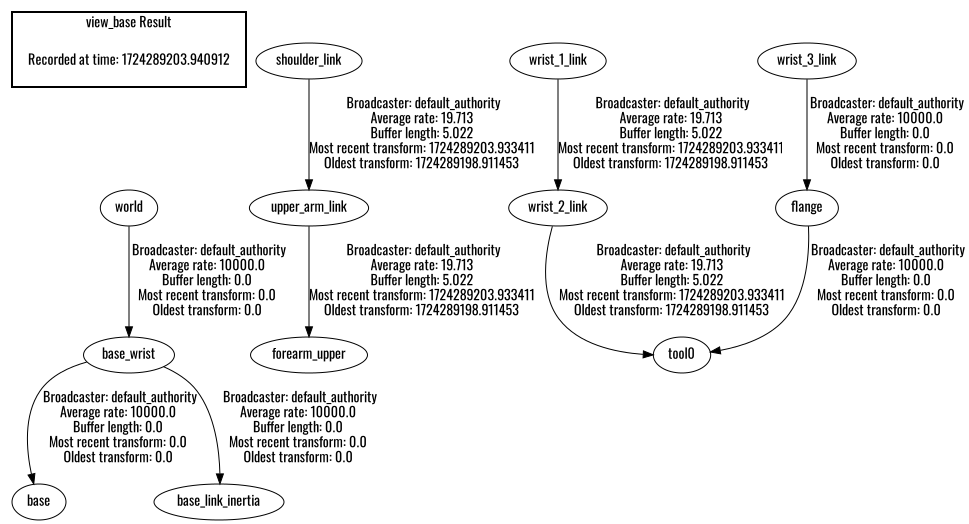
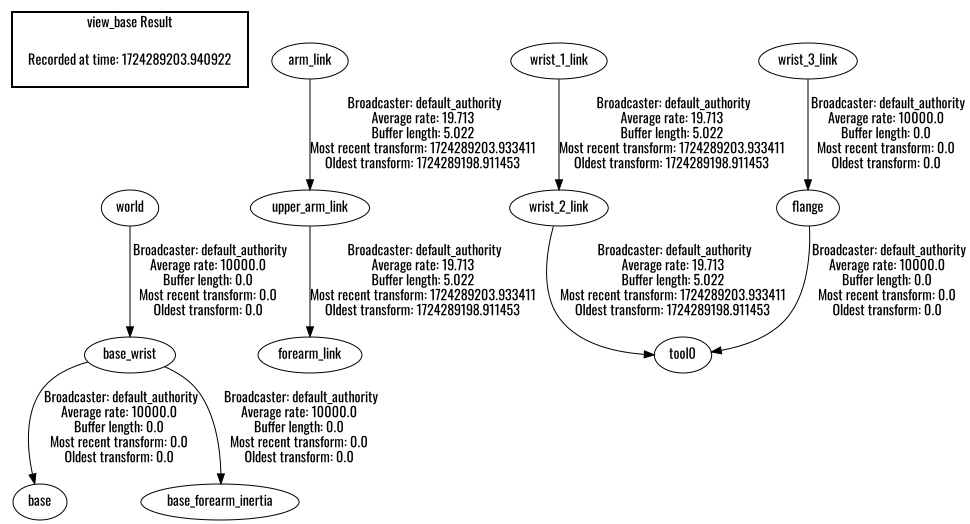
(129, 61) -> (130, 61)
(309, 61) -> (310, 61)
(309, 355) -> (310, 355)
(219, 502) -> (220, 502)
